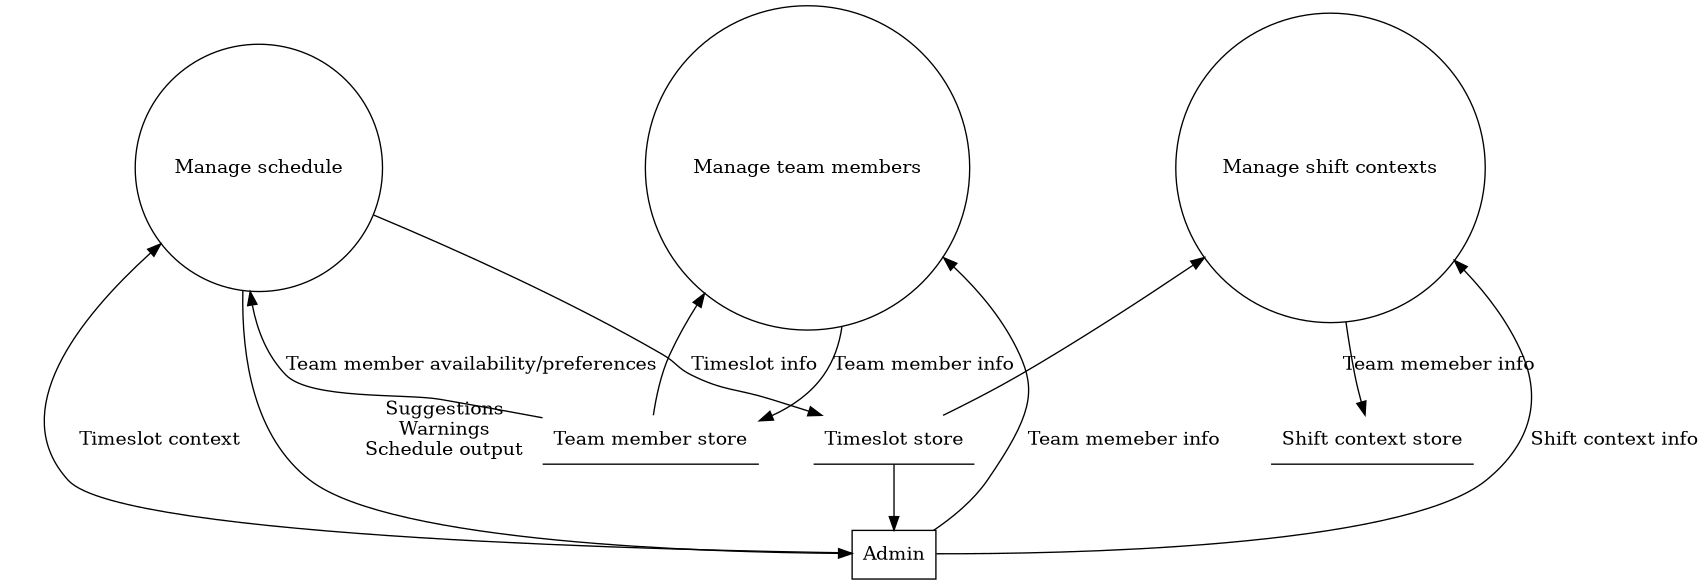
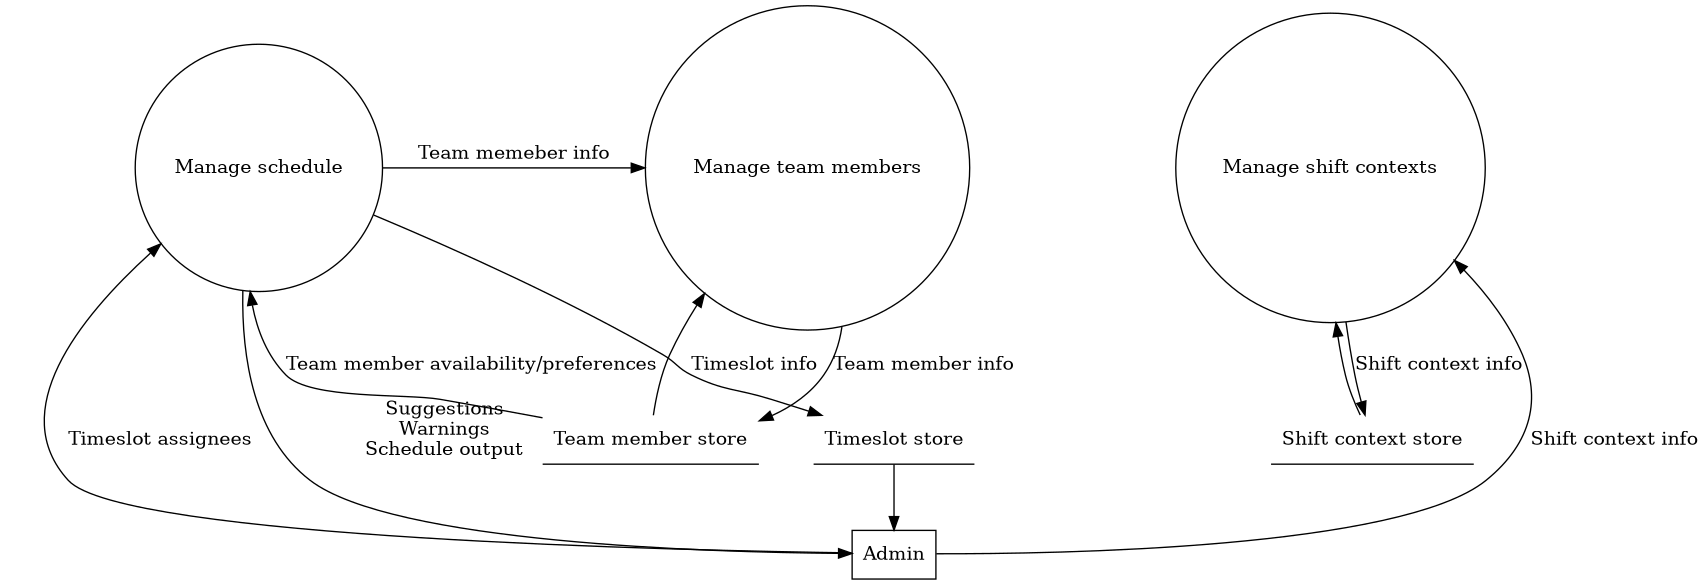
(1071, 344) -> (1346, 377)
(1439, 365) -> (1439, 365)
(1027, 404) -> (507, 168)
(160, 440) -> (160, 440)
